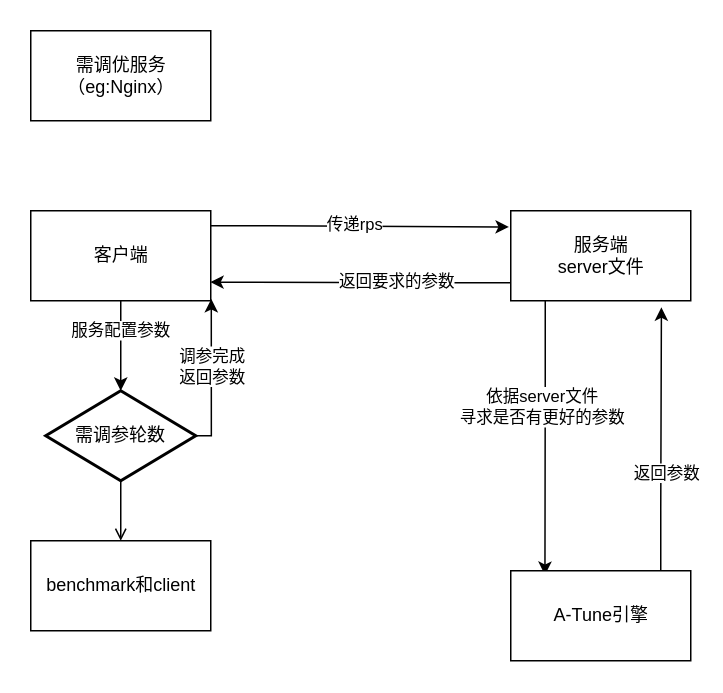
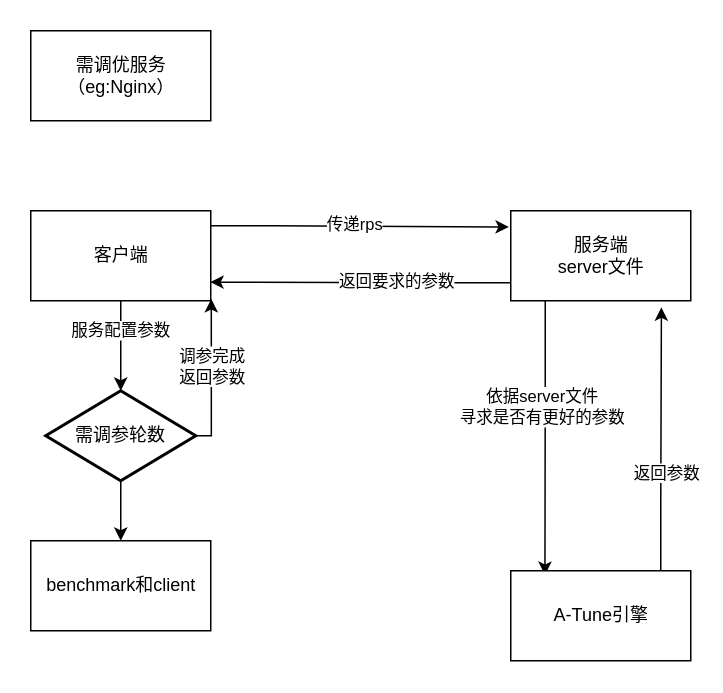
(121, 531) -> (121, 529)
